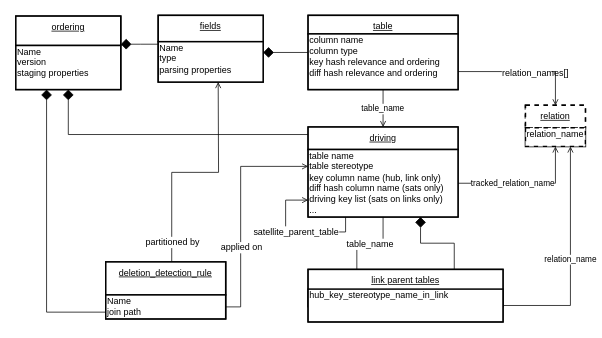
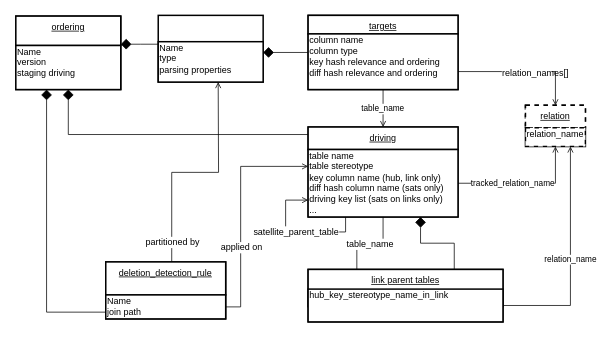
(383, 27) -> (383, 27)
(210, 29) -> none
(59, 63) -> (50, 63)
